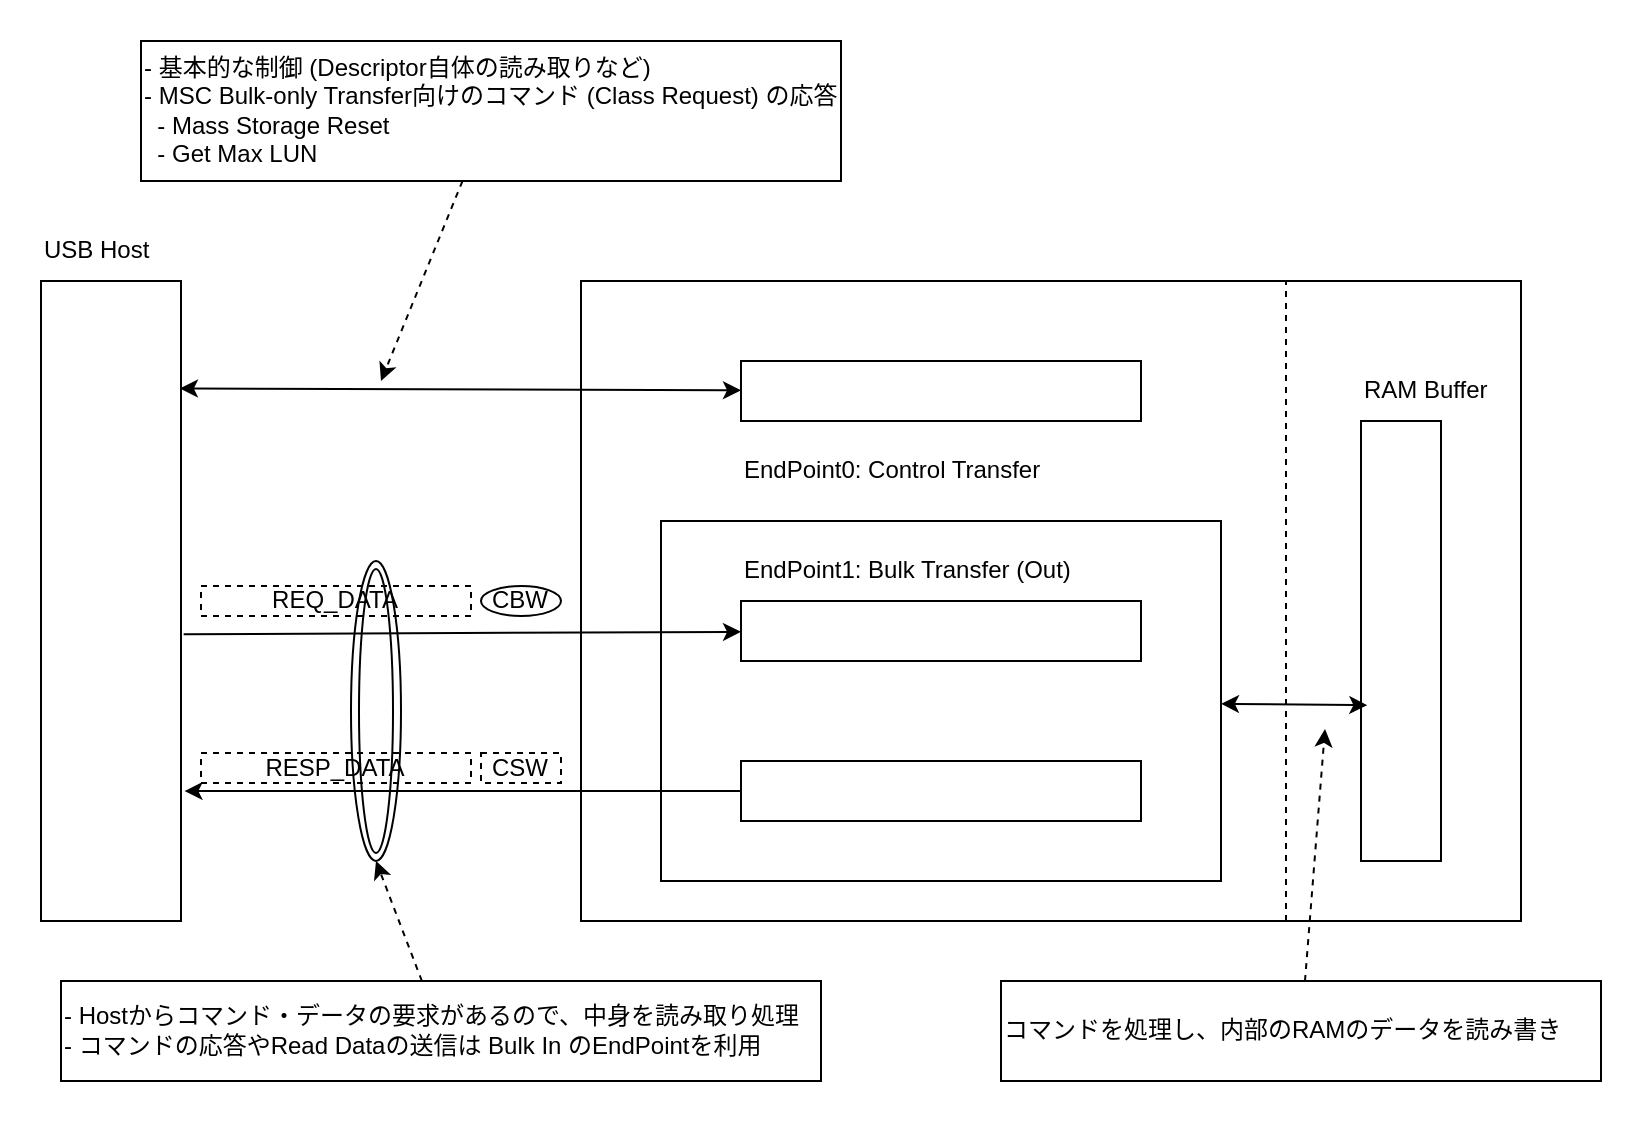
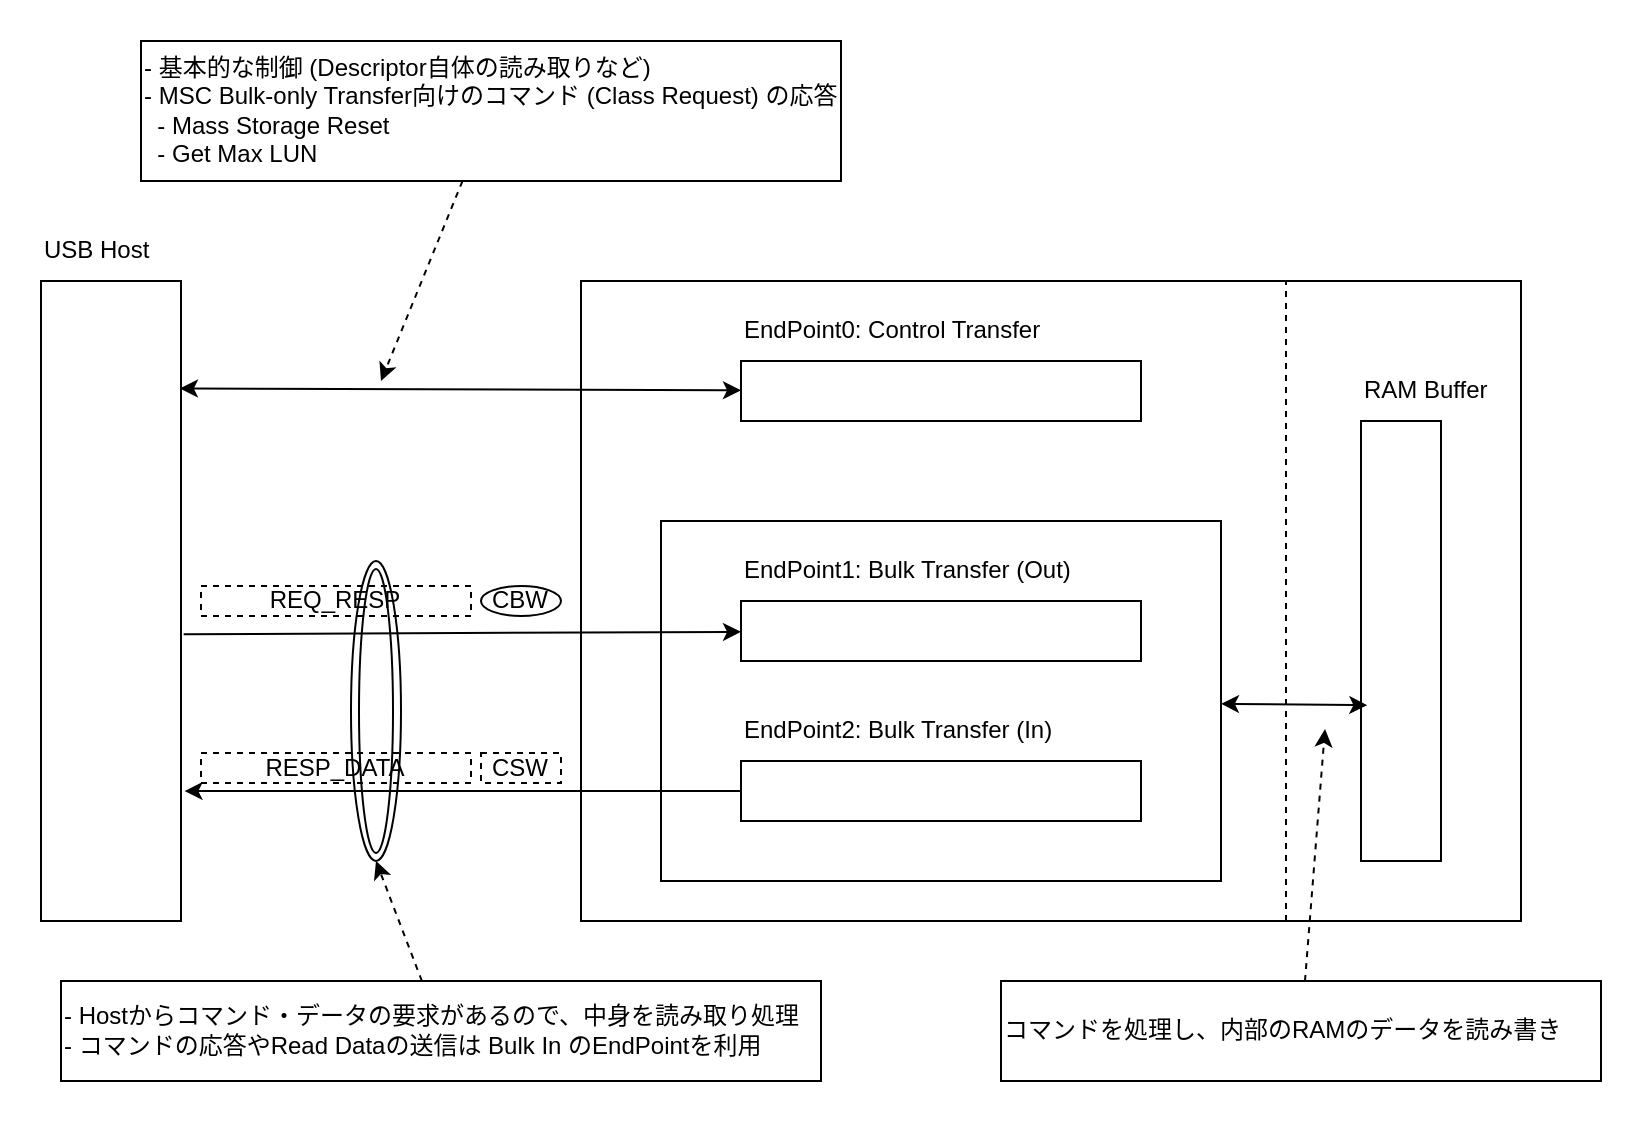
(971, 471) -> (971, 331)
(336, 601) -> (336, 601)
none -> (971, 731)
